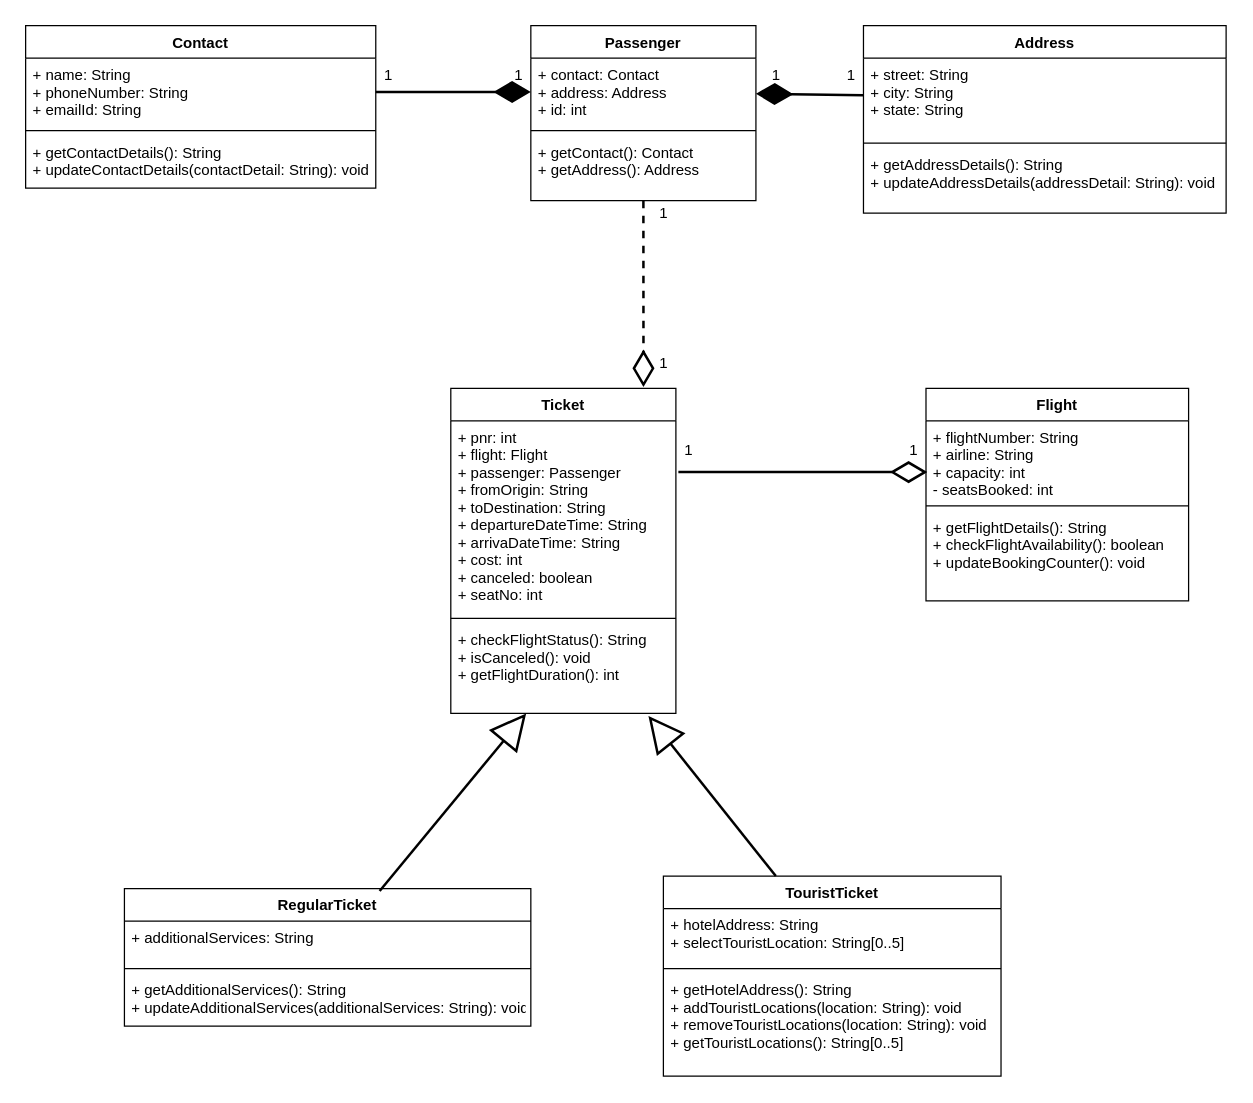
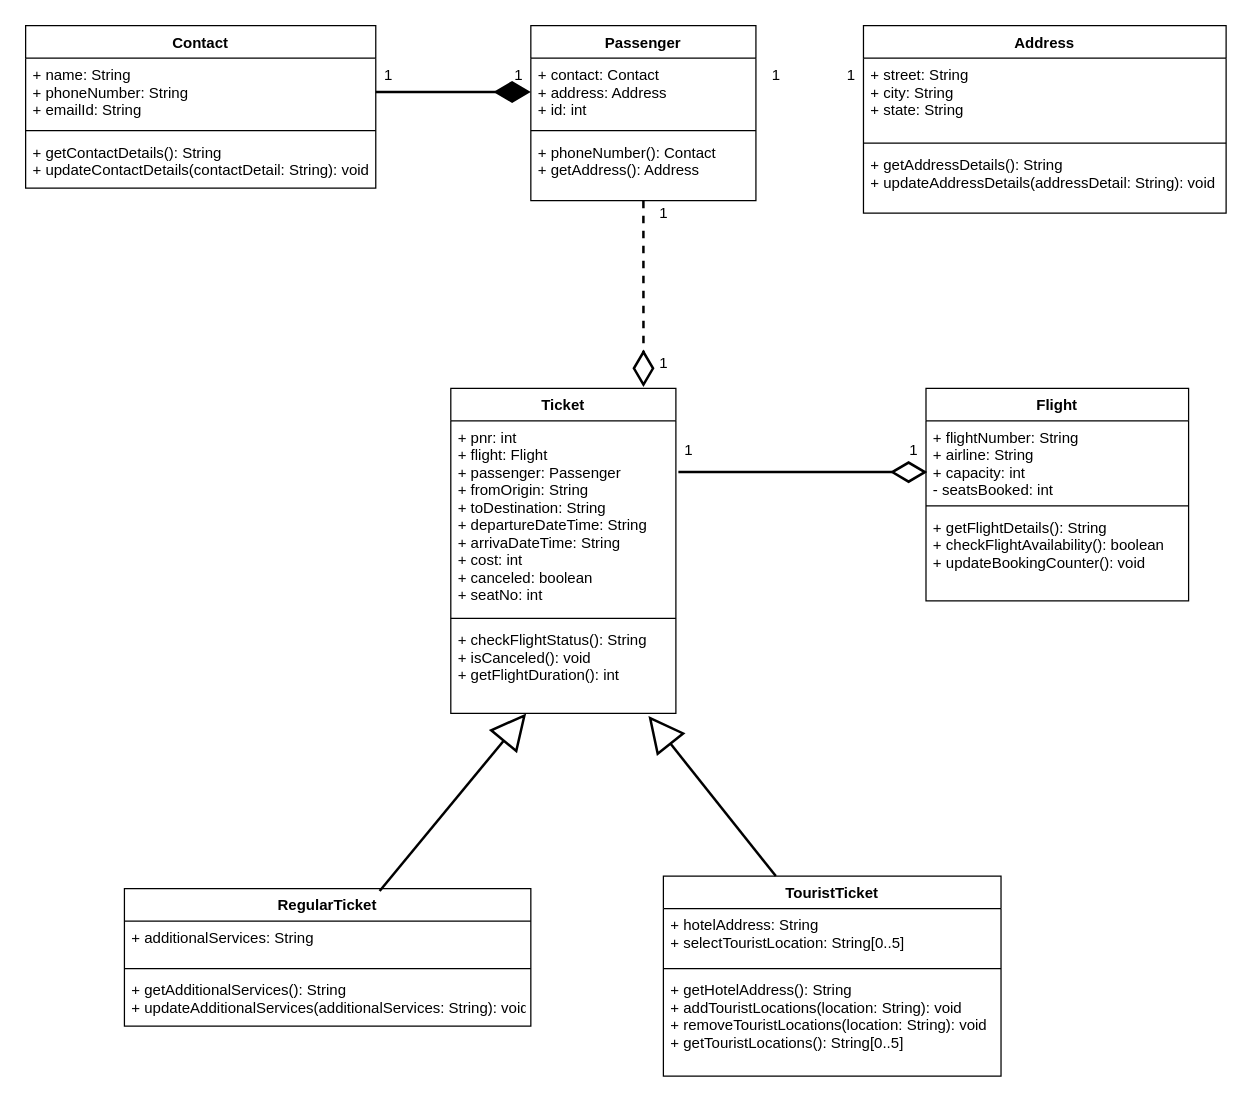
(826, 95) -> none
(628, 153) -> (632, 153)
